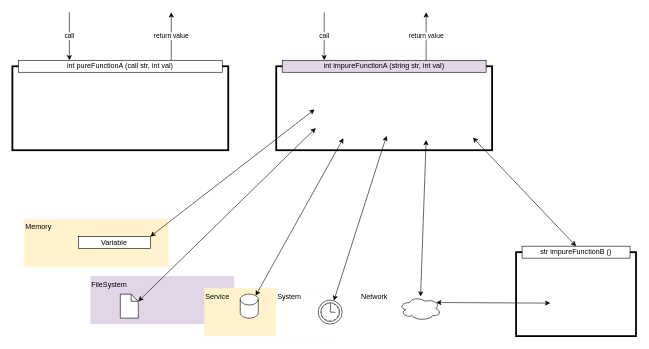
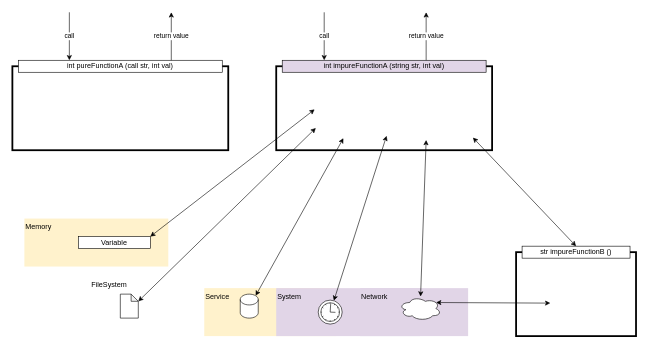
(376, 297) -> (376, 297)
(162, 300) -> (162, 300)
(348, 312) -> (348, 312)
